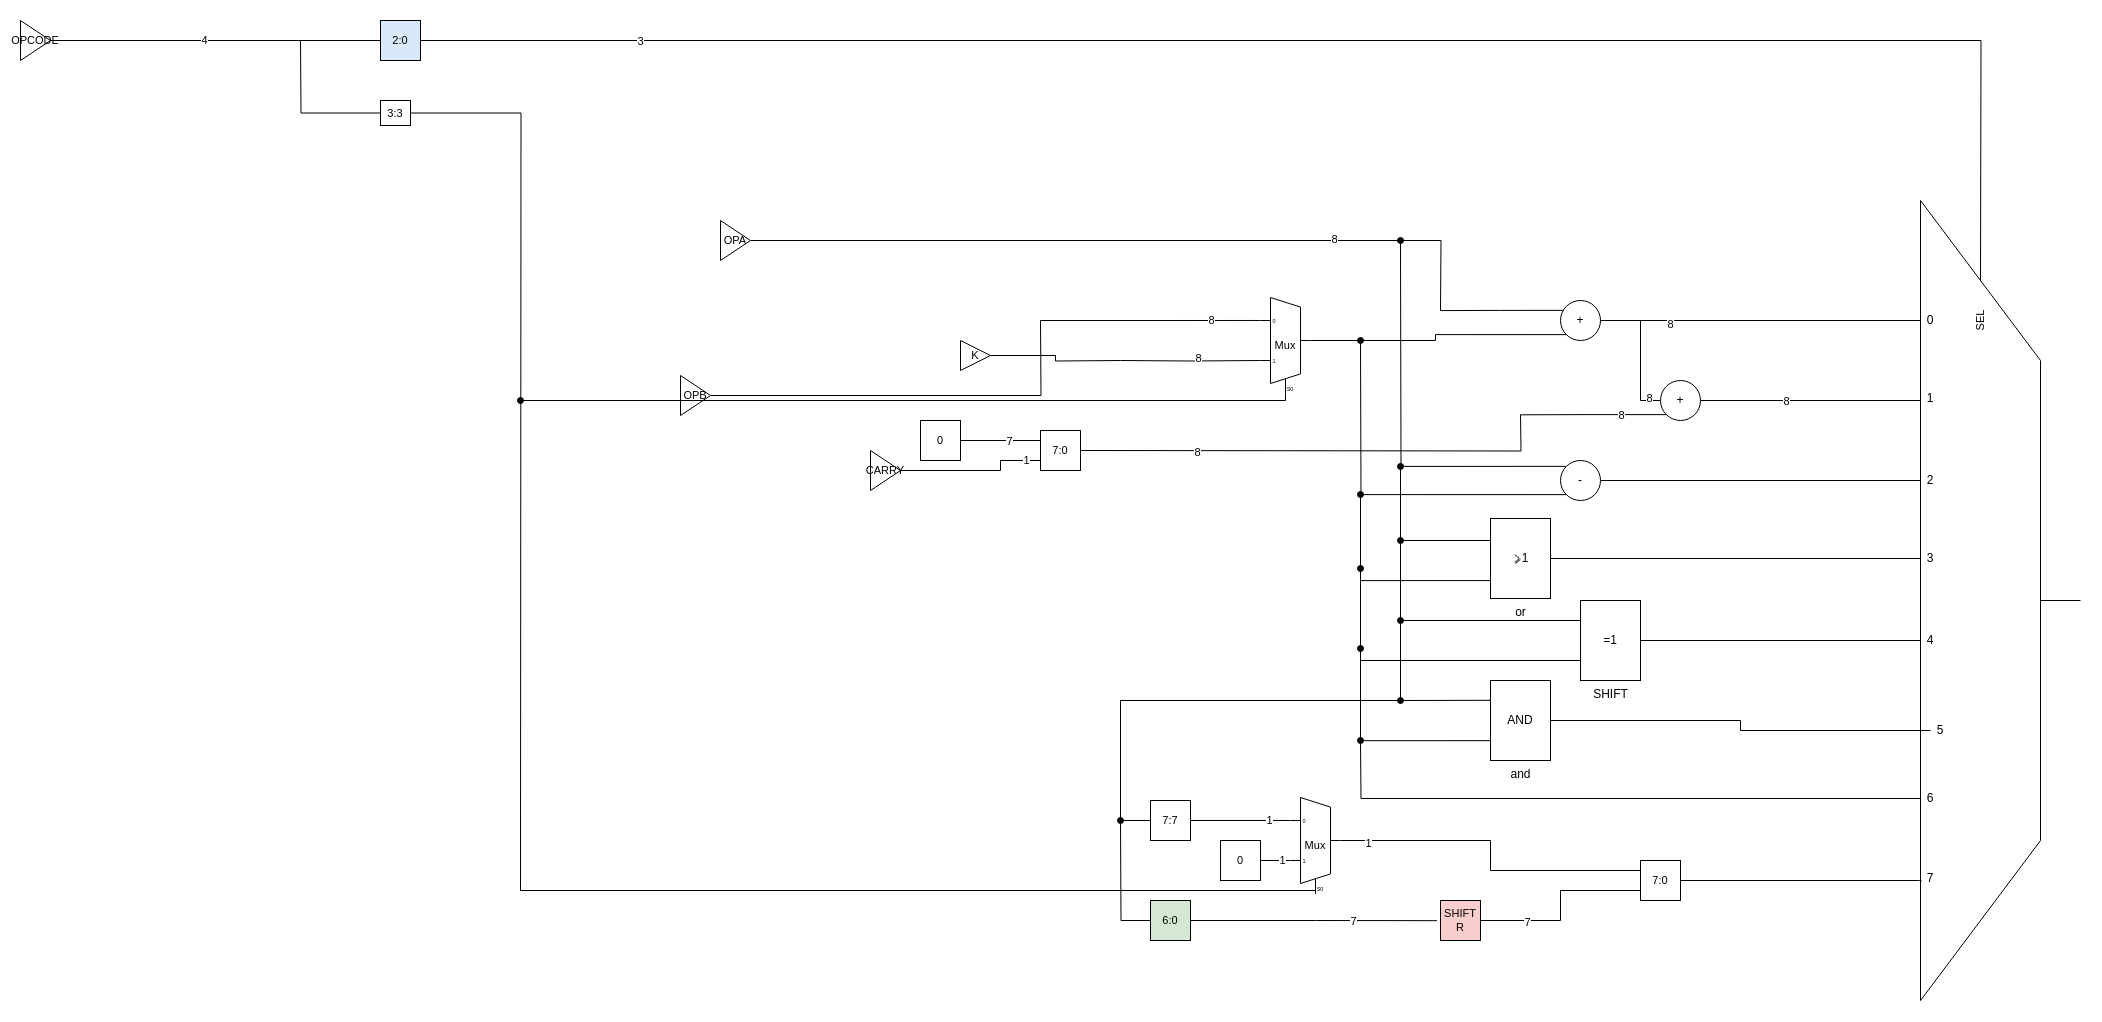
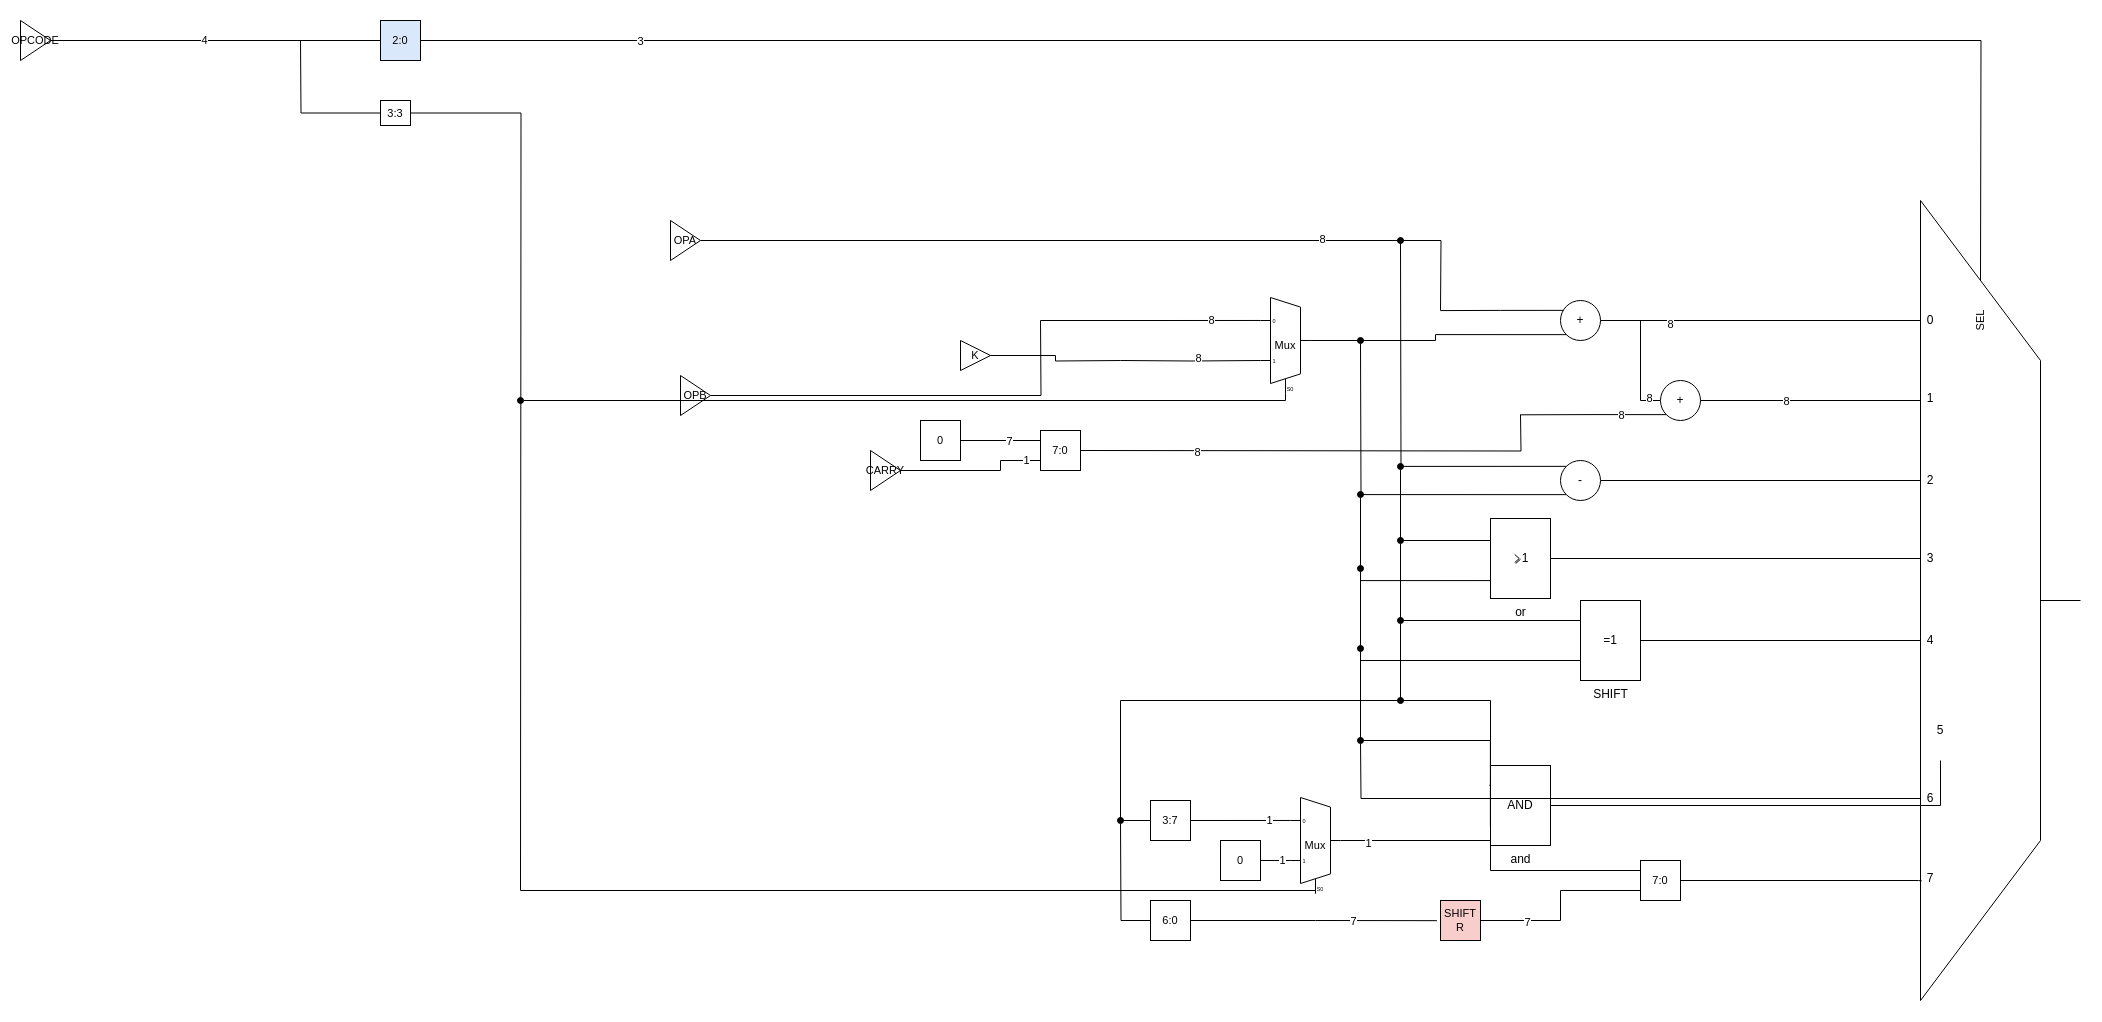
(736, 241) -> (686, 241)
(1521, 721) -> (1521, 806)
(1171, 821) -> (1171, 821)
(1171, 921) -> (1171, 921)
